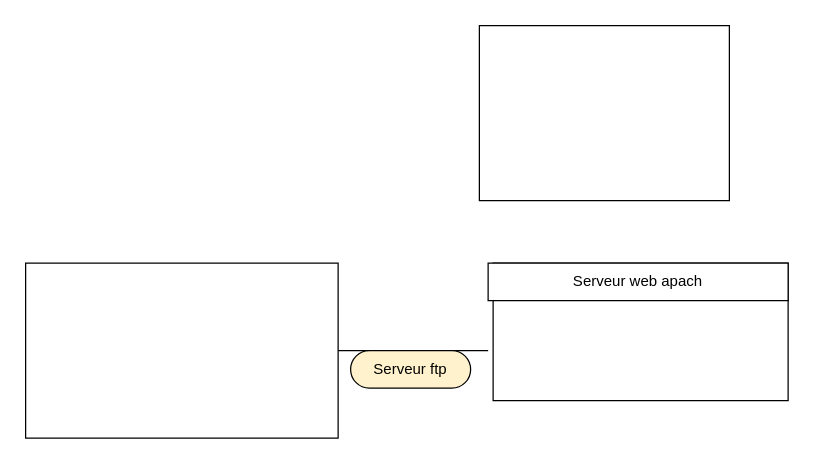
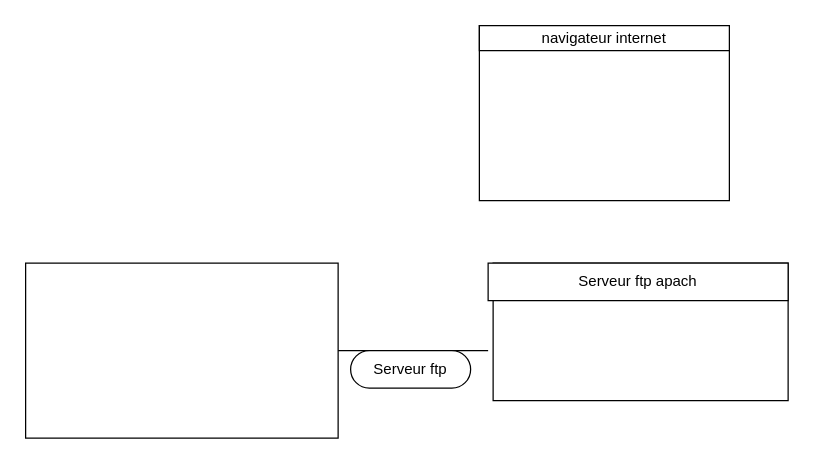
none -> (604, 38)
(638, 282) -> (638, 282)
(411, 369) -> (411, 369)
